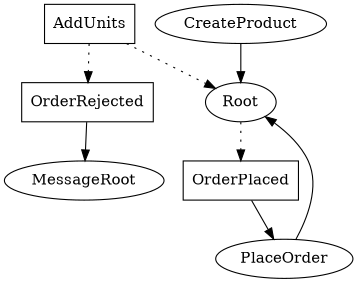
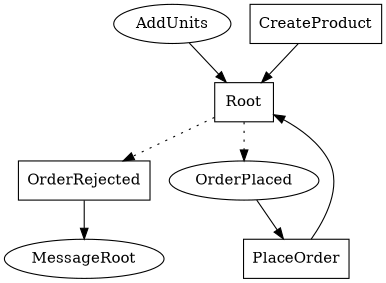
(90, 24) -> (172, 24)
(241, 24) -> (316, 24)
(89, 58) -> (174, 137)
(166, 64) -> (204, 59)
(241, 102) -> (244, 102)
(241, 181) -> (244, 181)
(284, 259) -> (296, 259)
